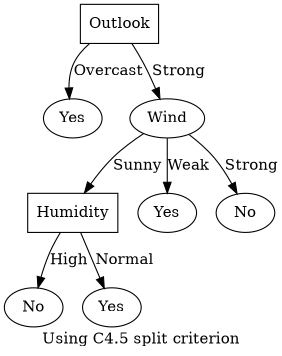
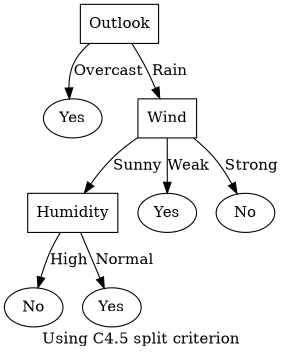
(179, 71) -> (170, 71)
(167, 118) -> (167, 118)
